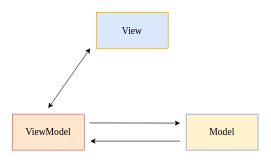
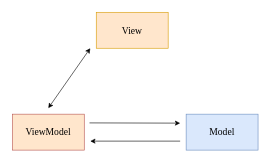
(132, 30) -> (132, 30)
(222, 132) -> (222, 132)
